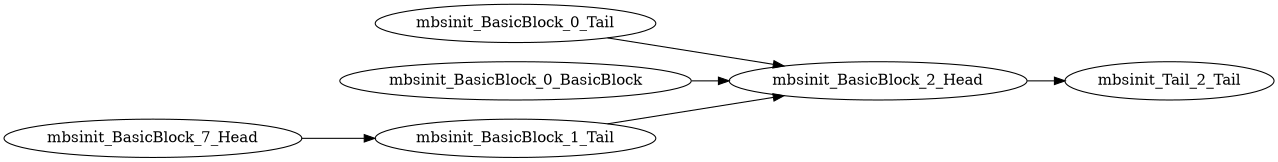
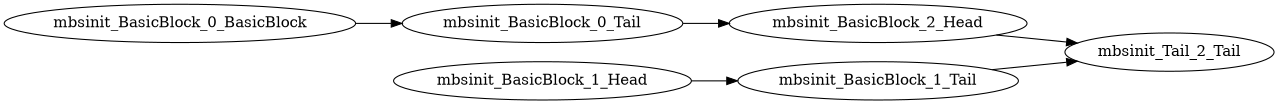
(705, 81) -> (374, 23)
(690, 111) -> (1029, 66)
(153, 138) -> (542, 81)
